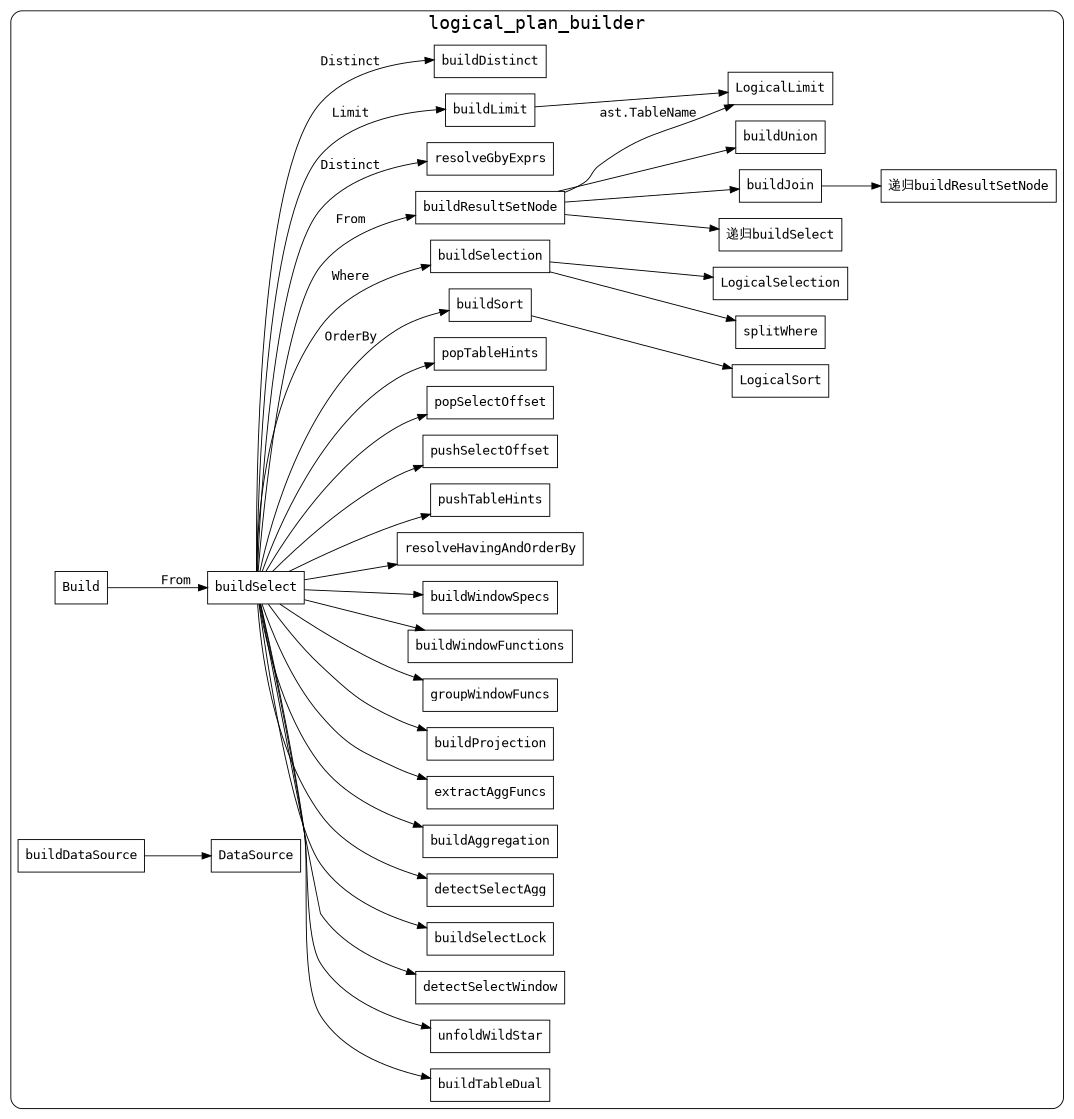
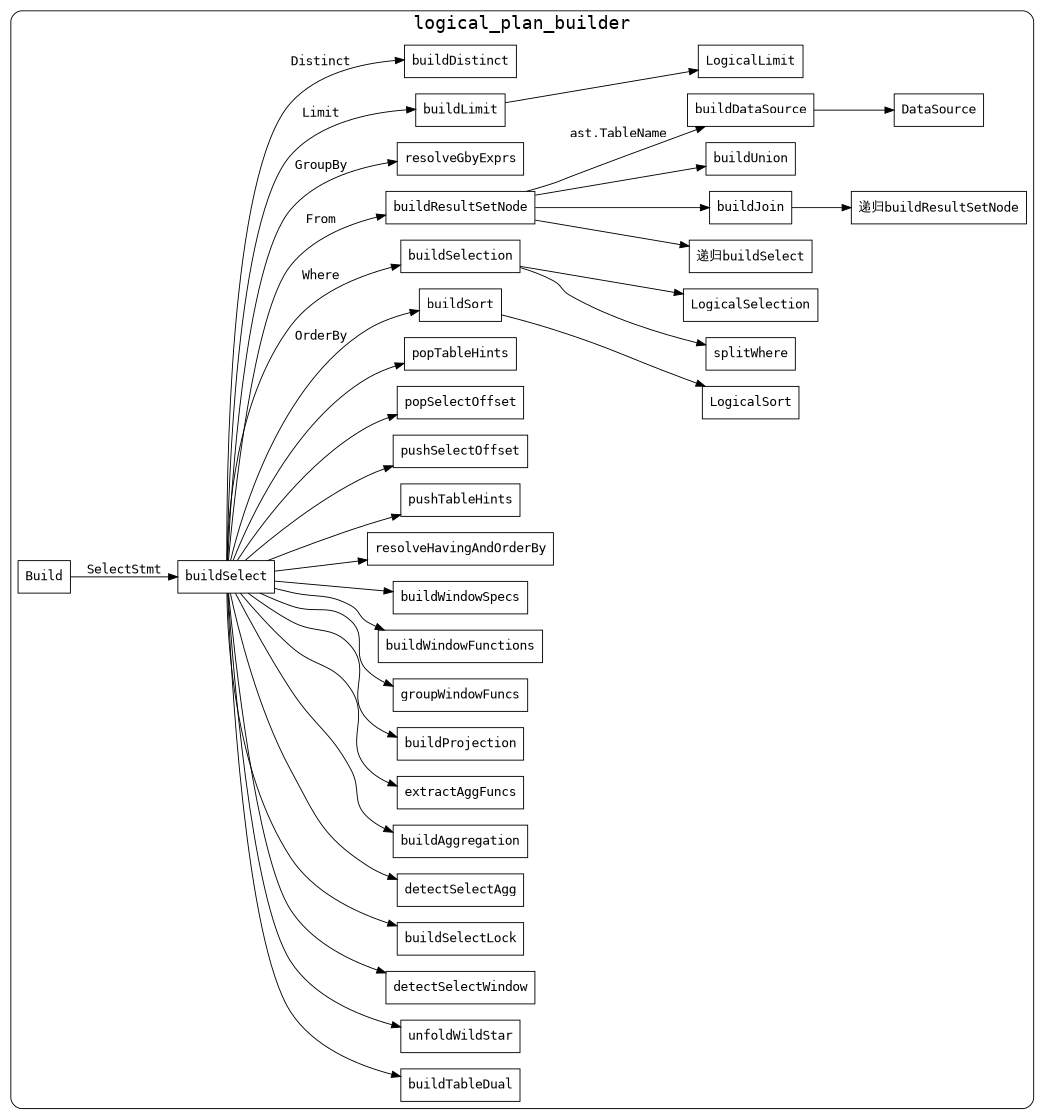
(639, 141) -> (612, 161)
(351, 166) -> (321, 166)
(176, 581) -> (124, 570)
